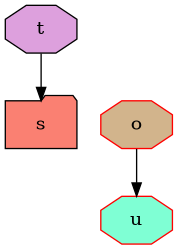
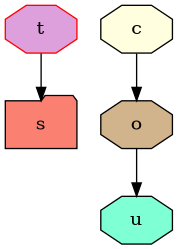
(41, 29) -> (41, 29)
none -> (137, 29)
(137, 125) -> (137, 125)
(137, 220) -> (137, 220)
